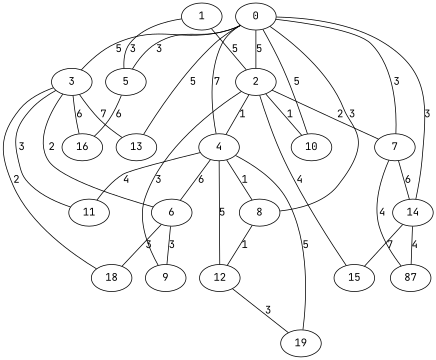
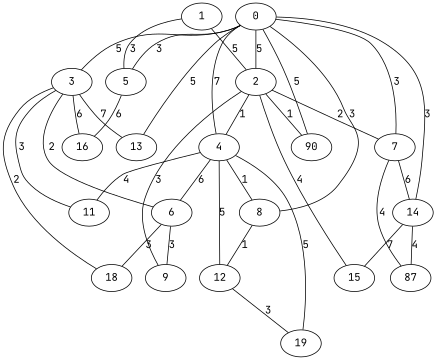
(311, 147) -> (311, 147)
